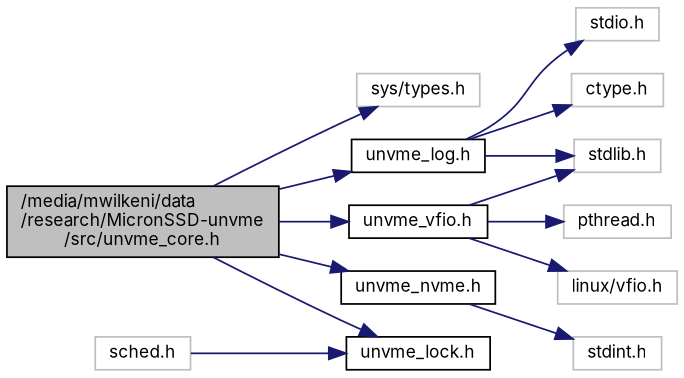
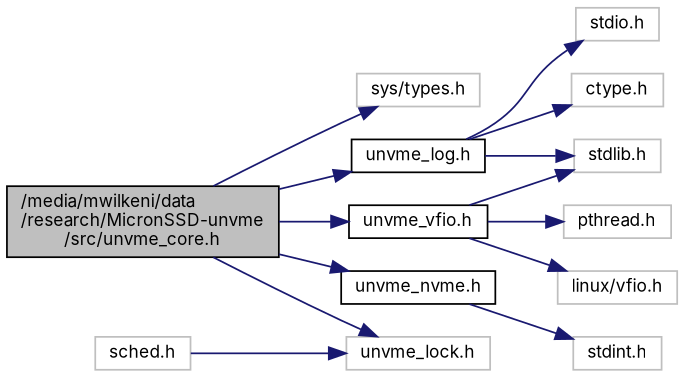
(418, 353) -> (418, 353)
